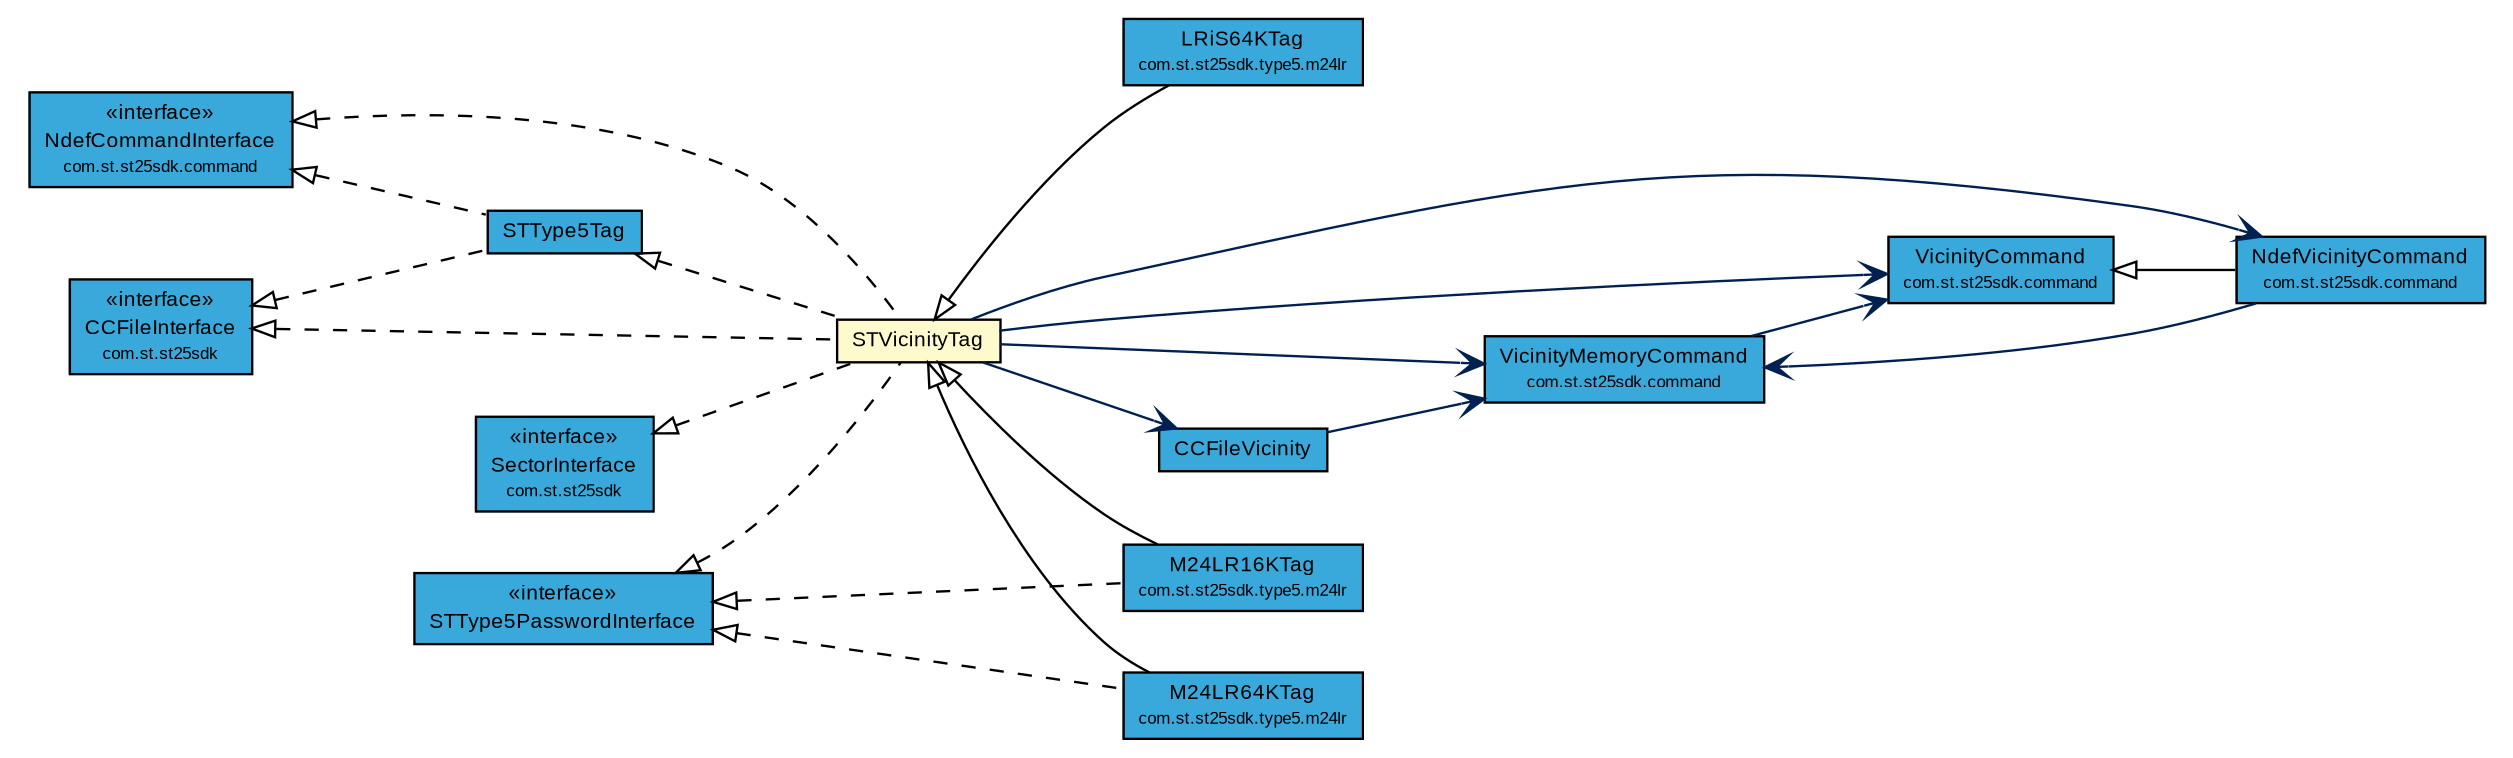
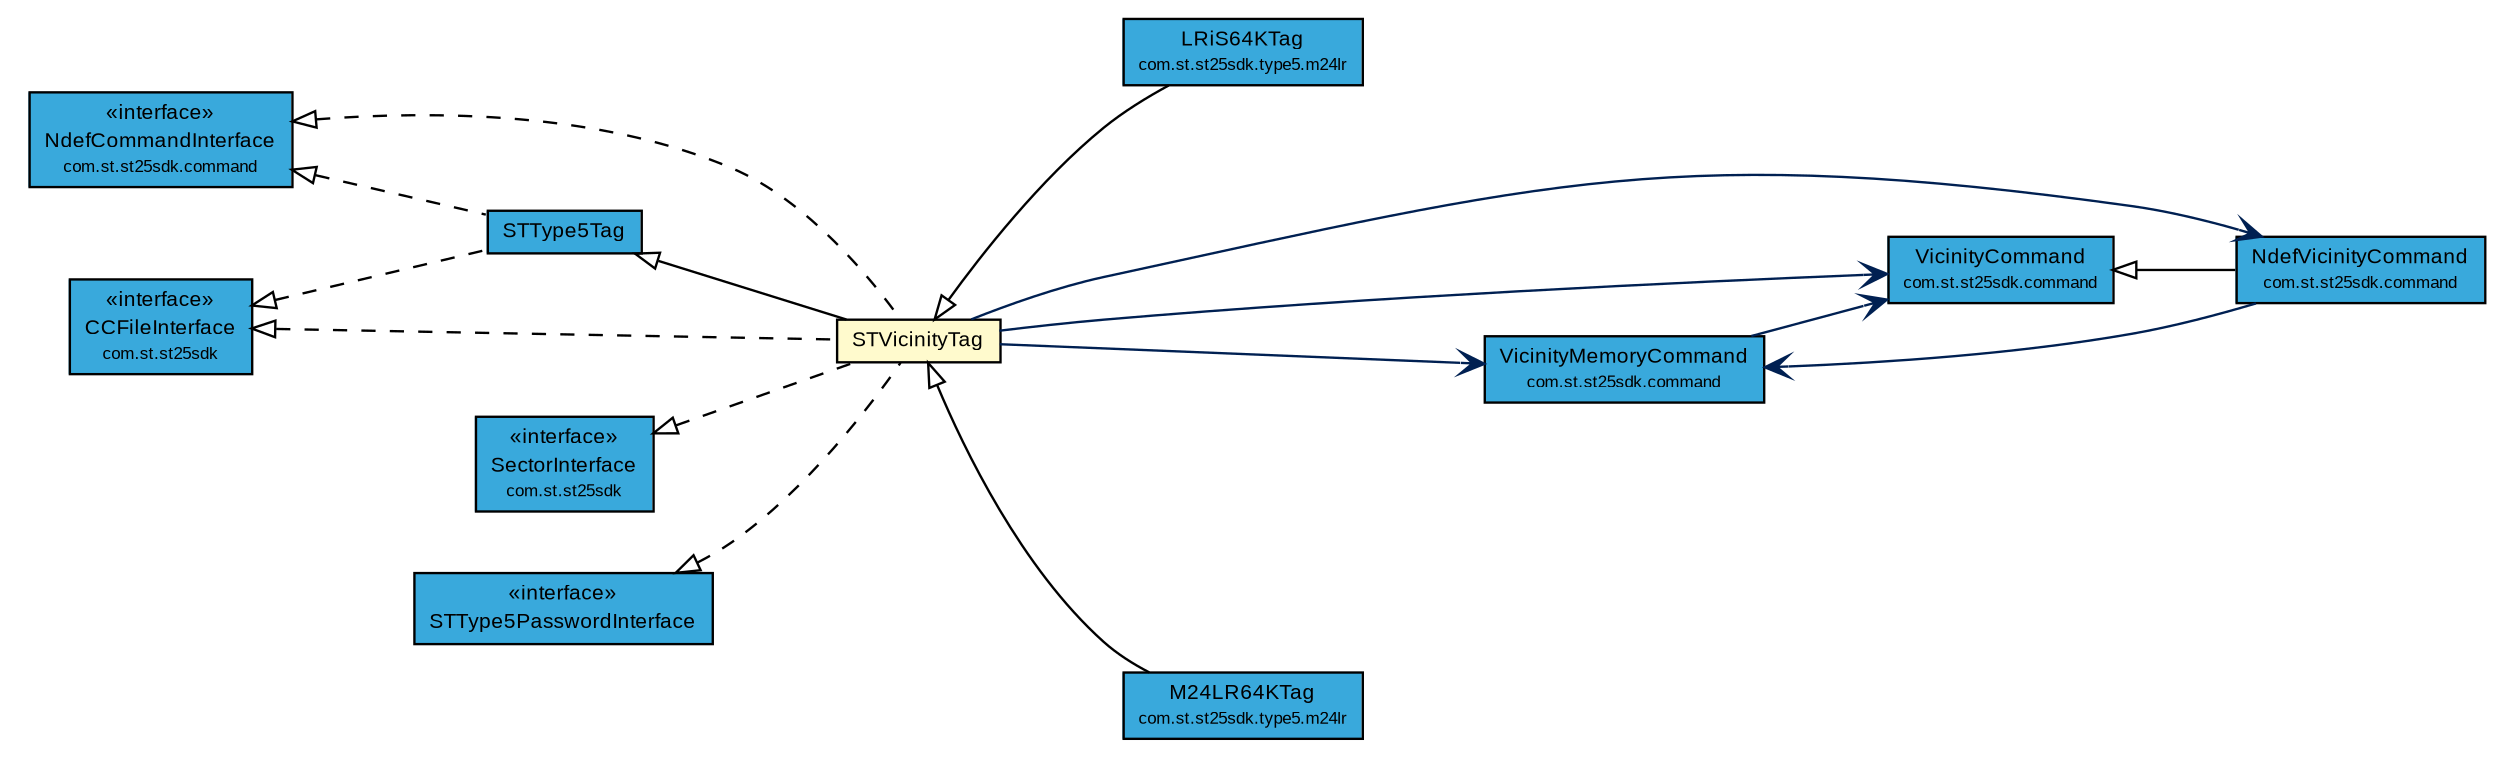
(752, 290) -> (752, 290)
(1242, 450) -> none
(1242, 578) -> none
(929, 661) -> none
